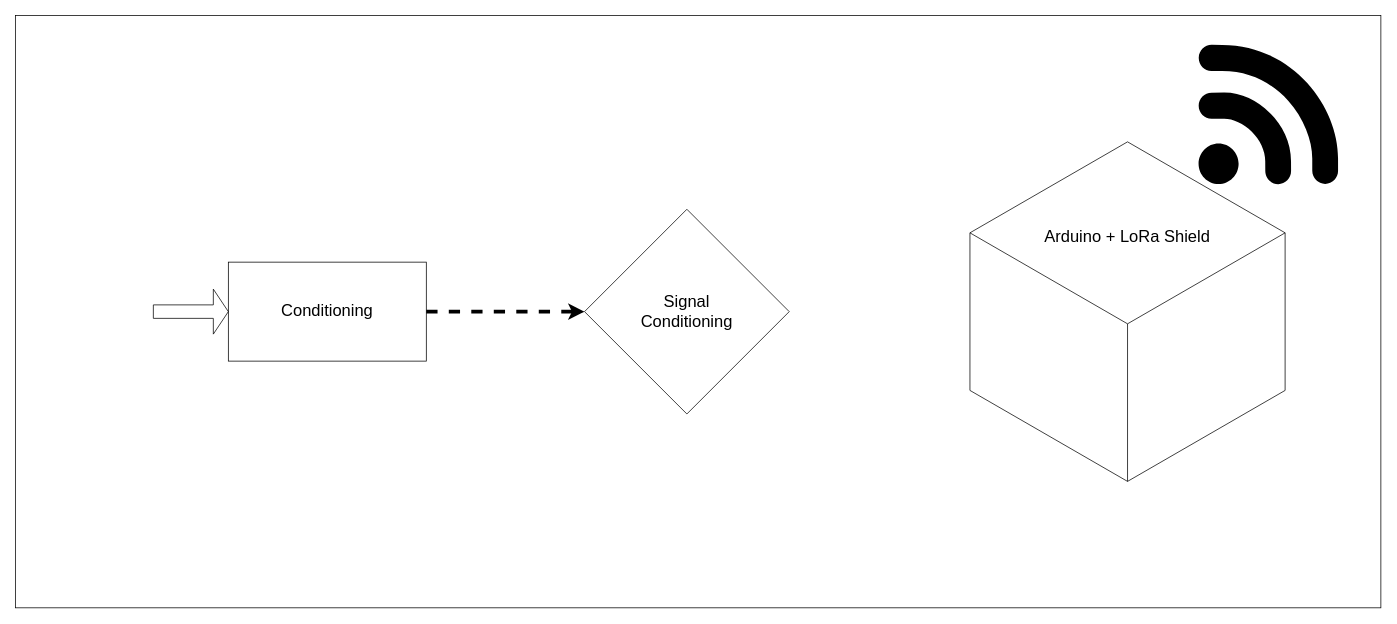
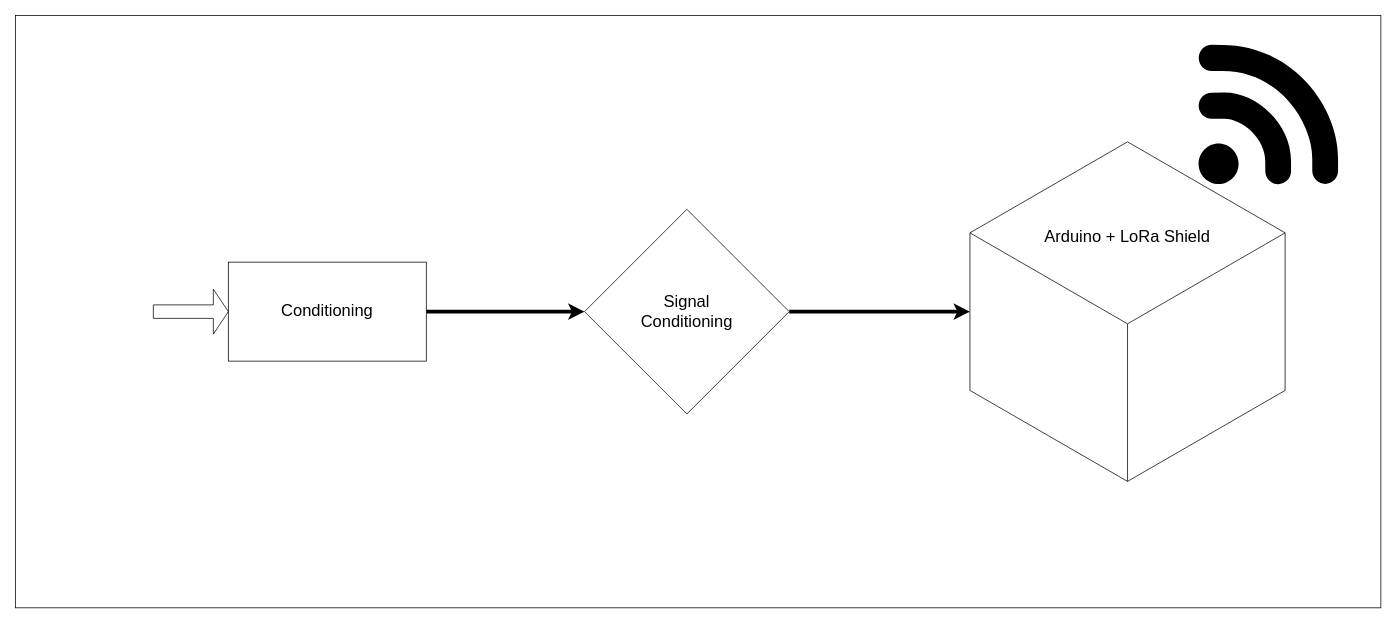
(465, 312) -> (465, 312)
none -> (876, 312)
